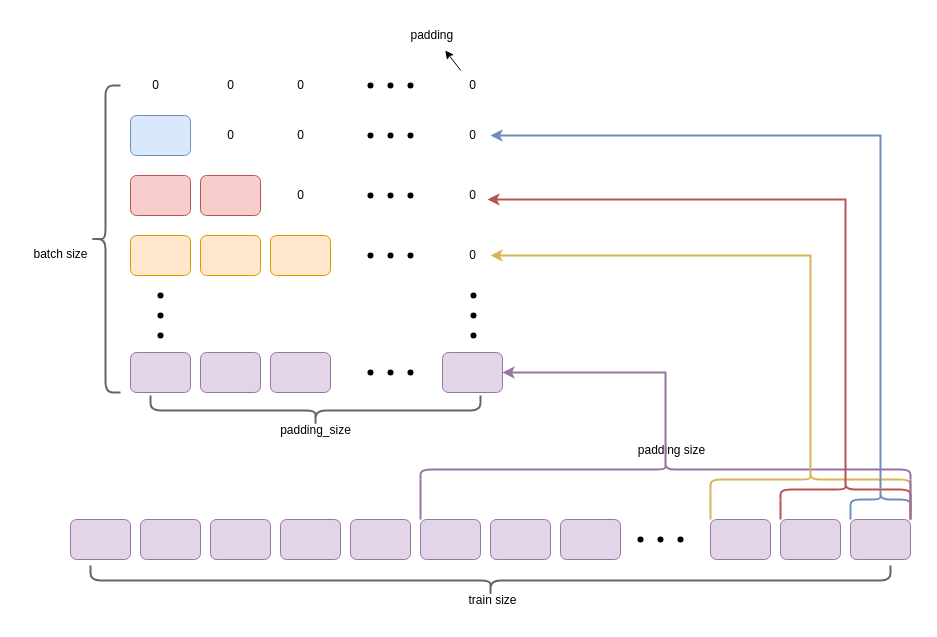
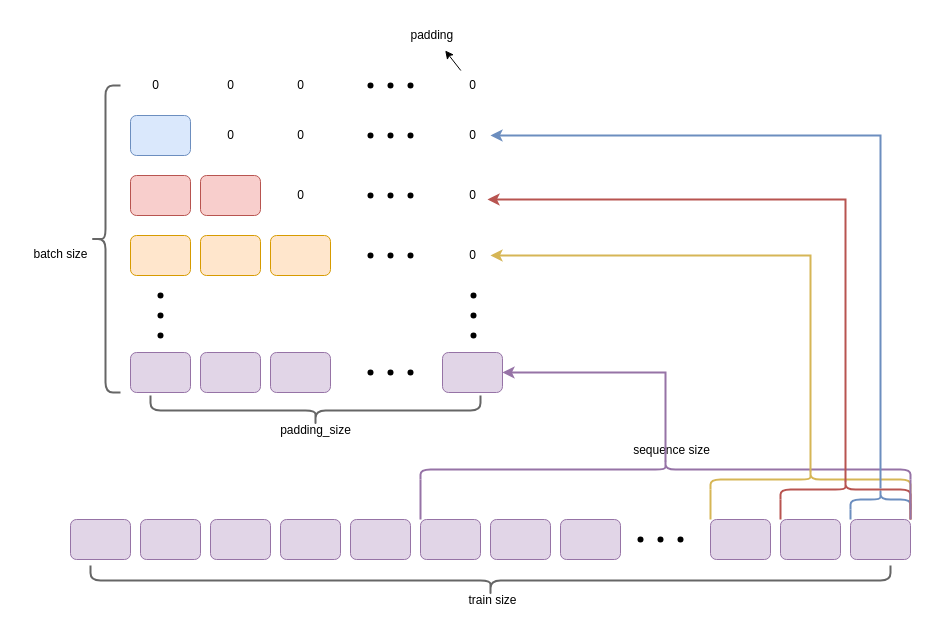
(672, 451) -> (672, 451)
